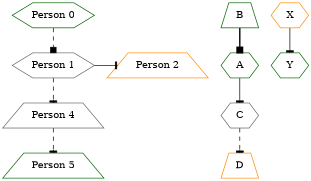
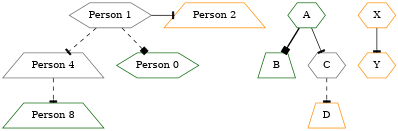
(53, 37) -> (132, 38)
(240, 37) -> (293, 37)
(290, 65) -> (377, 65)
(53, 166) -> (53, 116)
